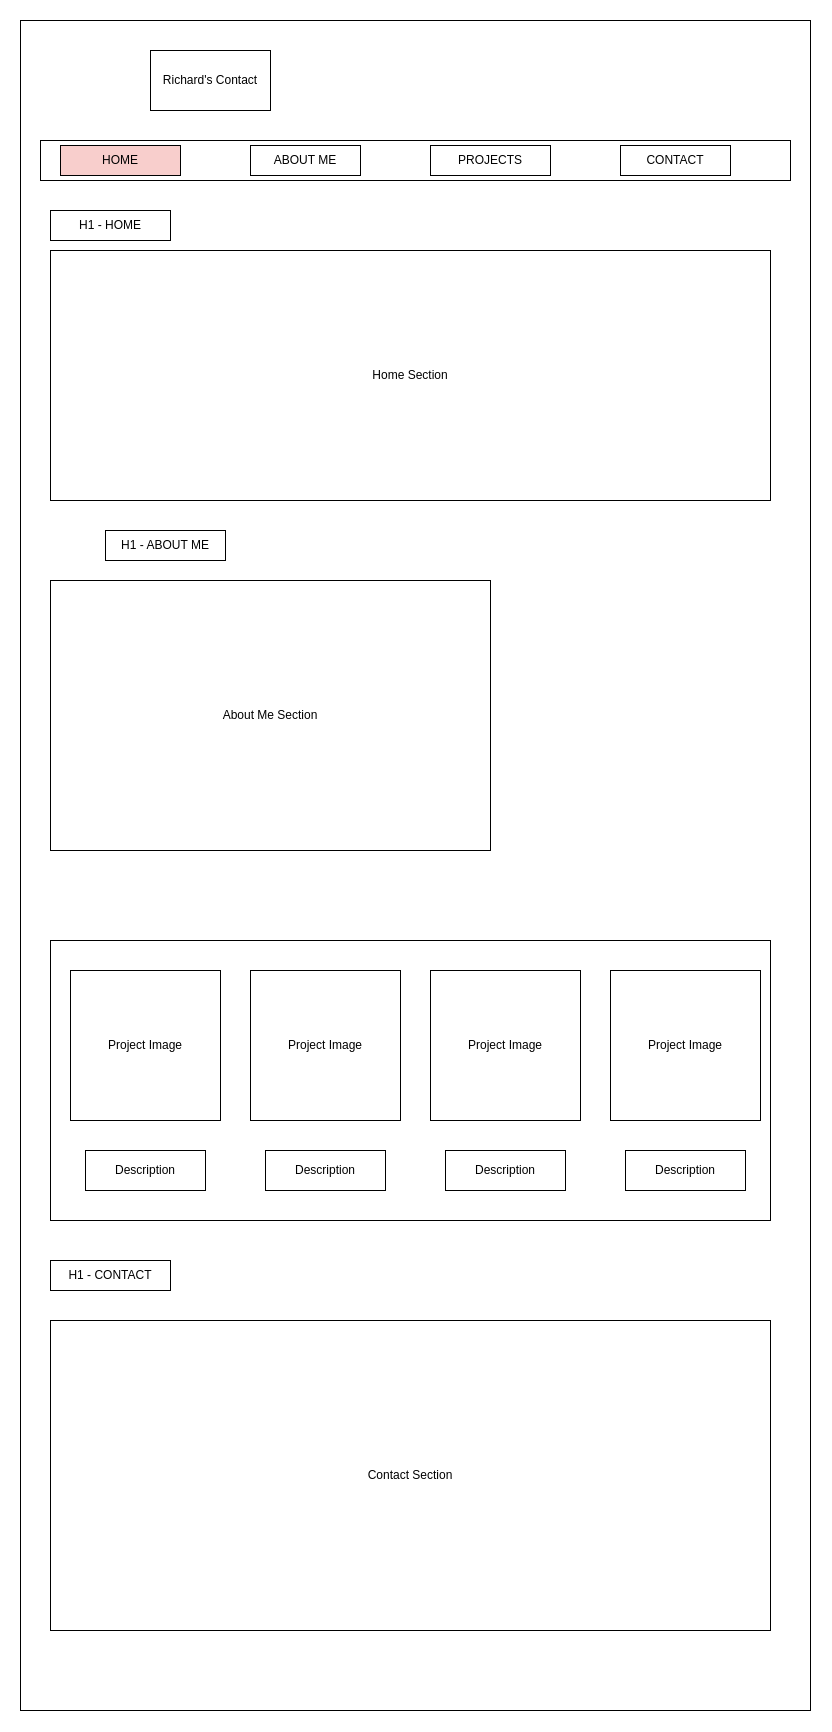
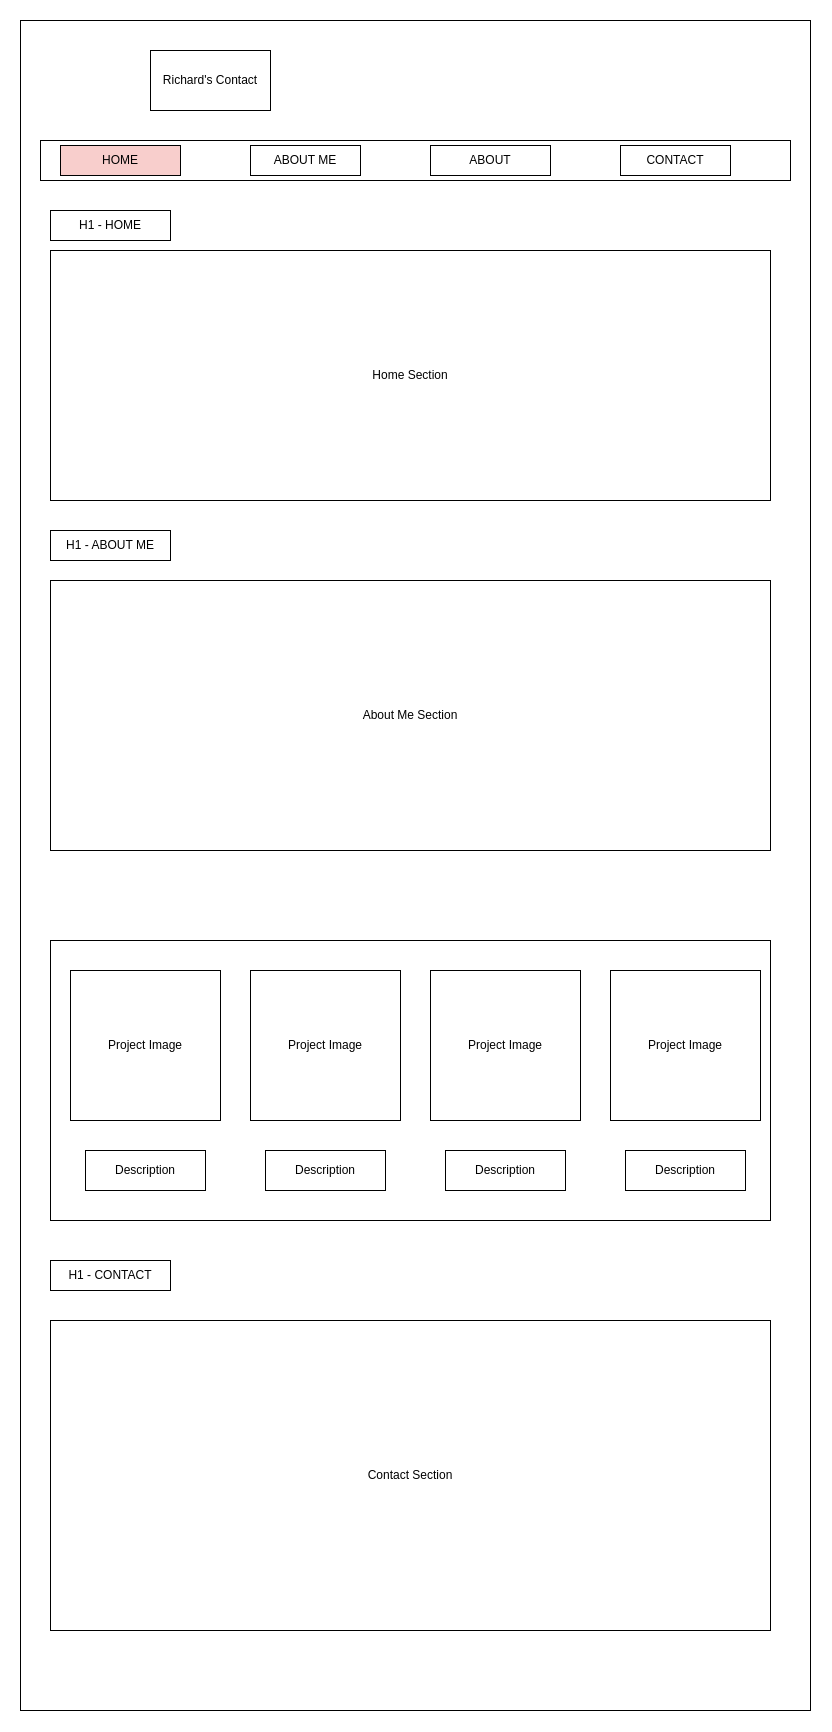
(491, 161) -> (491, 161)
(166, 546) -> (111, 546)
(271, 716) -> (411, 716)
